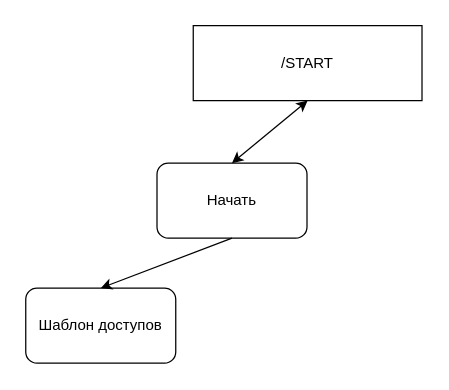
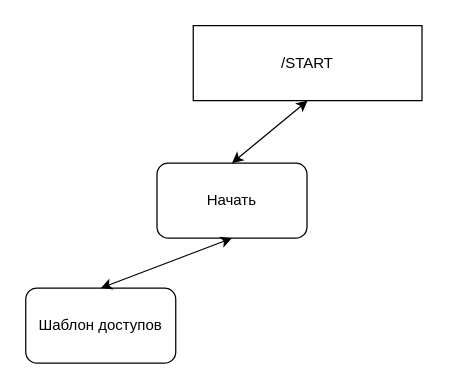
(225, 241) -> (223, 242)
